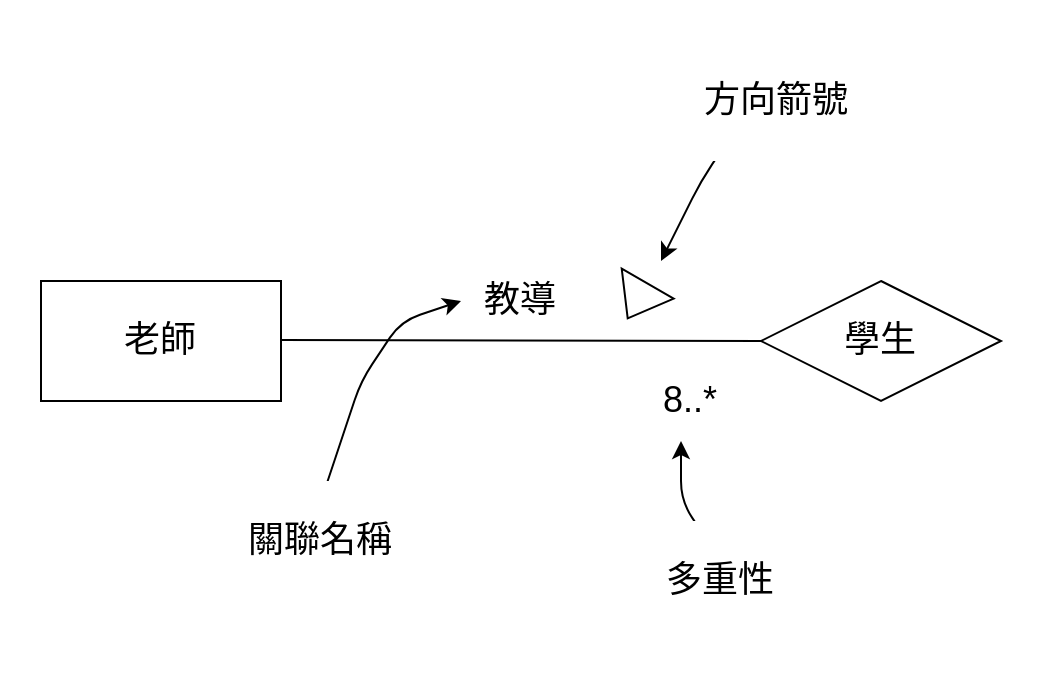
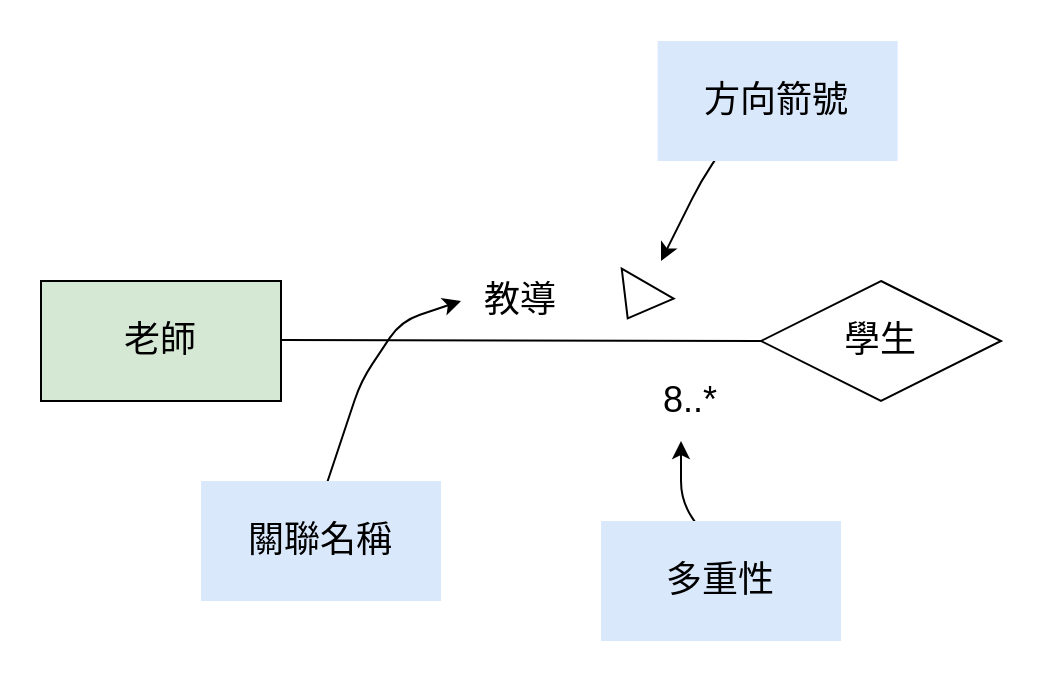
(778, 101) -> (778, 101)
(161, 341) -> (161, 341)
(321, 541) -> (321, 541)
(721, 581) -> (721, 581)
